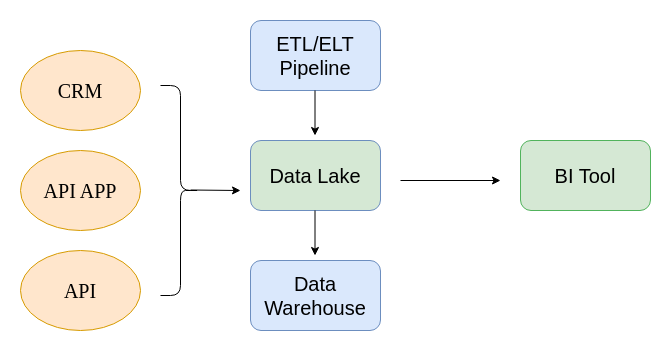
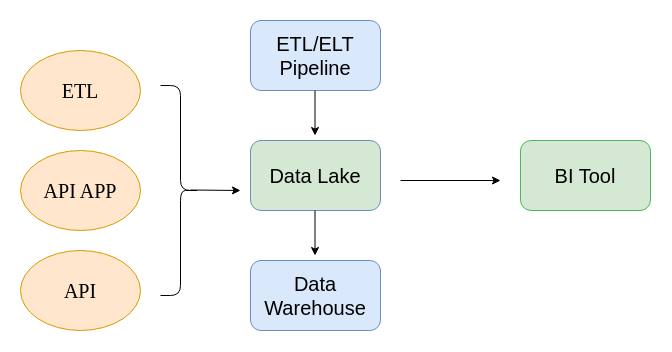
(81, 91) -> (81, 91)
